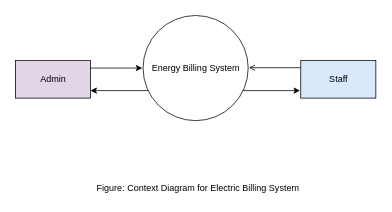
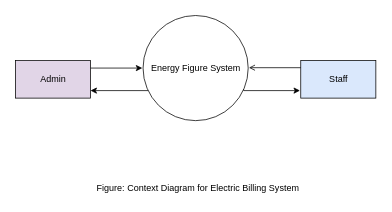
(196, 68) -> (196, 68)
